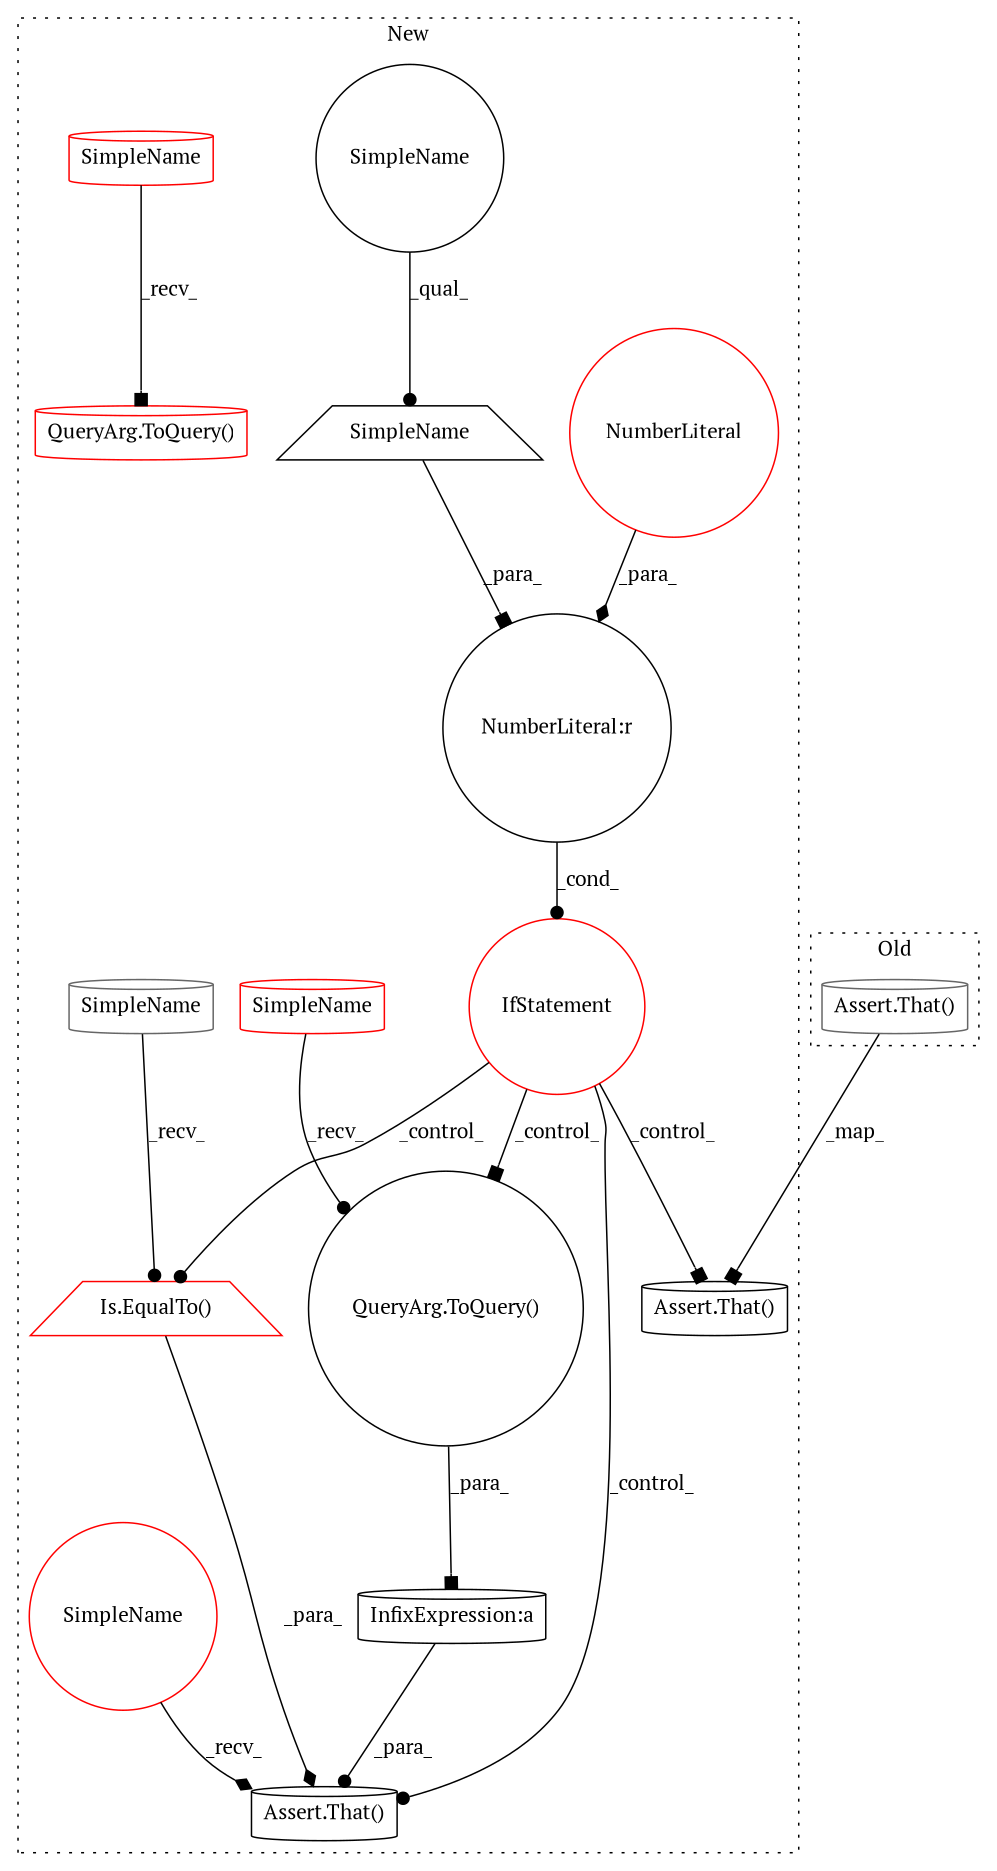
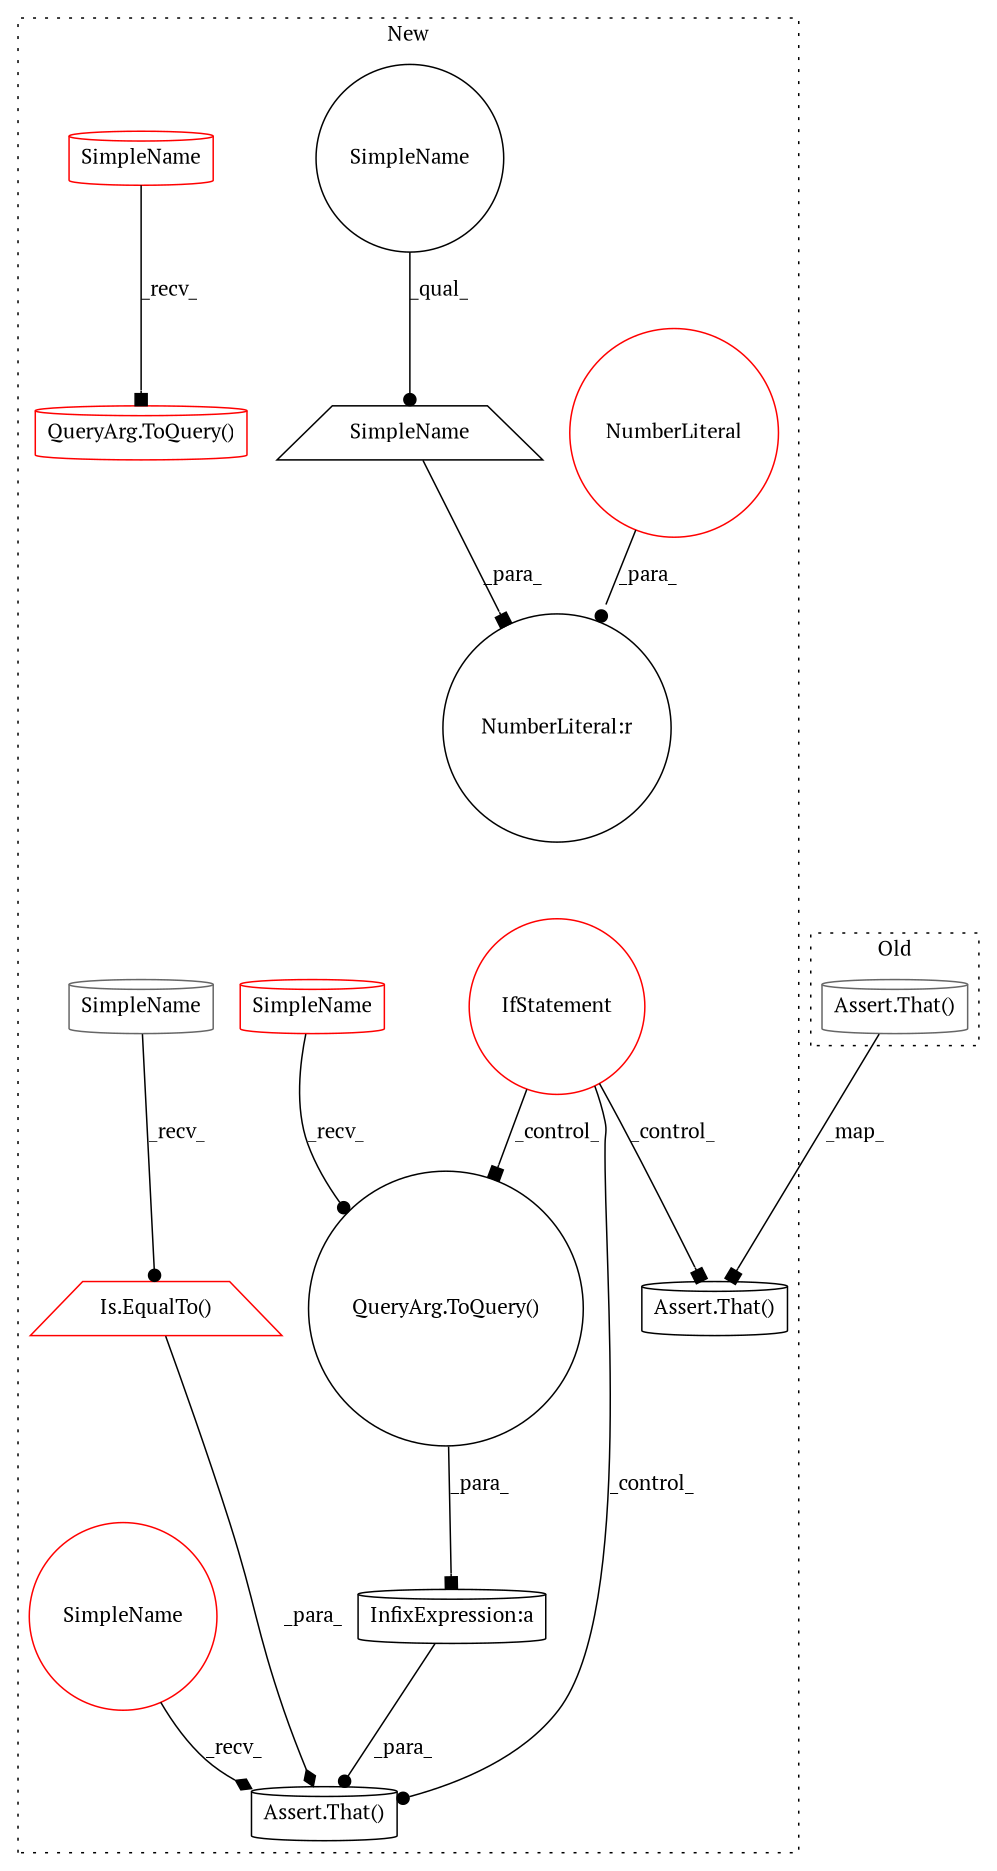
(621, 567) -> (621, 567)
(557, 874) -> none
(329, 1157) -> none
